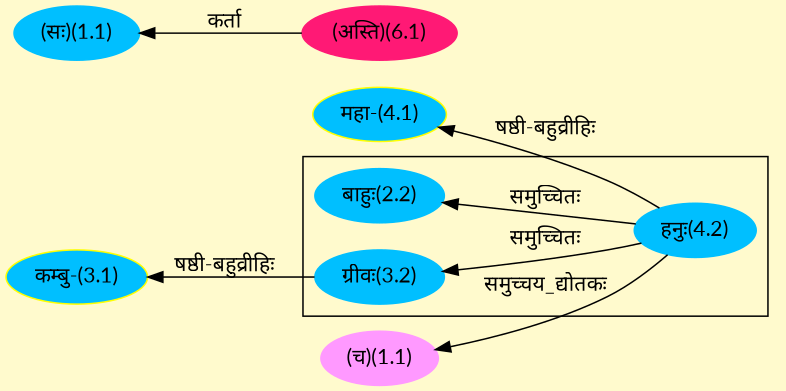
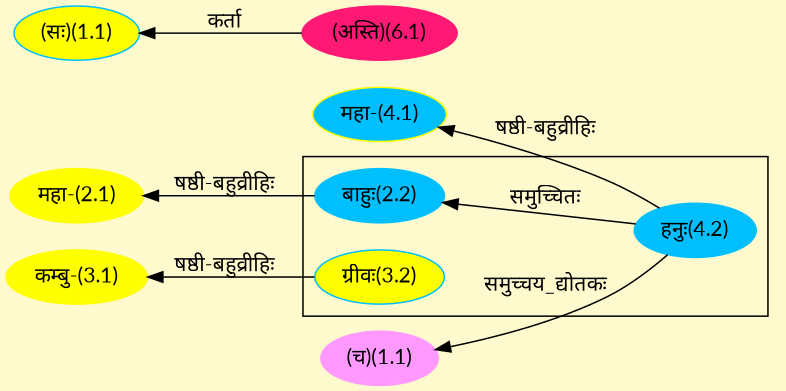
(77, 33) -> (77, 33)
none -> (77, 196)
(550, 259) -> none
(77, 277) -> (77, 277)
(380, 277) -> (380, 277)
